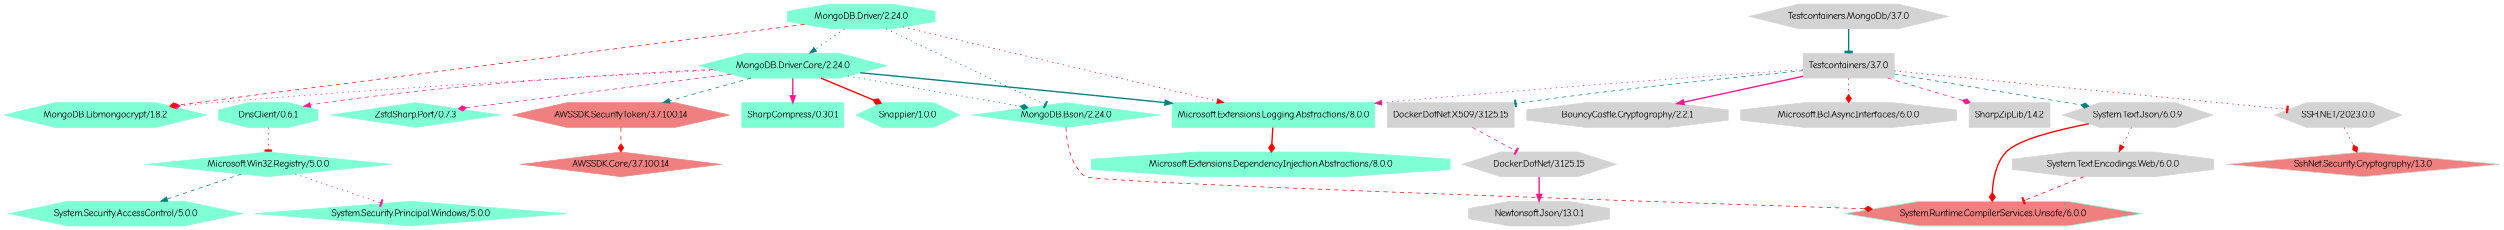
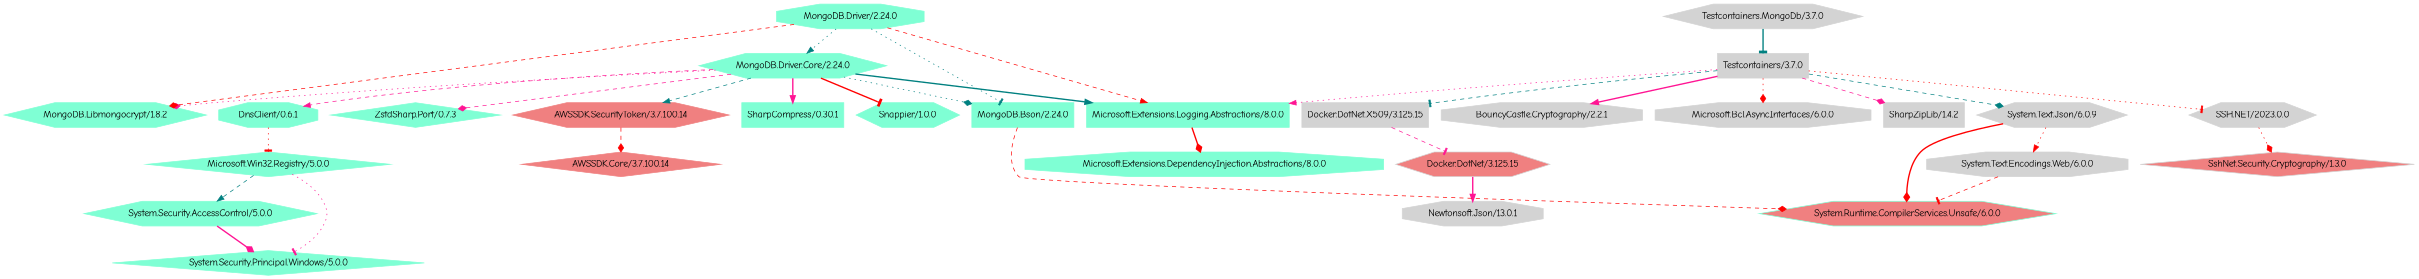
(1060, 64) -> (1014, 64)
(847, 89) -> (849, 90)
(1066, 115) -> (1023, 115)
(1539, 164) -> (1473, 164)
none -> (232, 236)
